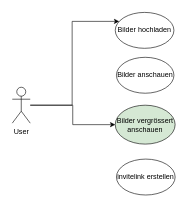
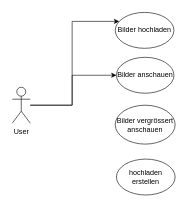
none -> (111, 75)
(90, 125) -> none
(146, 125) -> (146, 125)
(146, 177) -> (146, 177)
